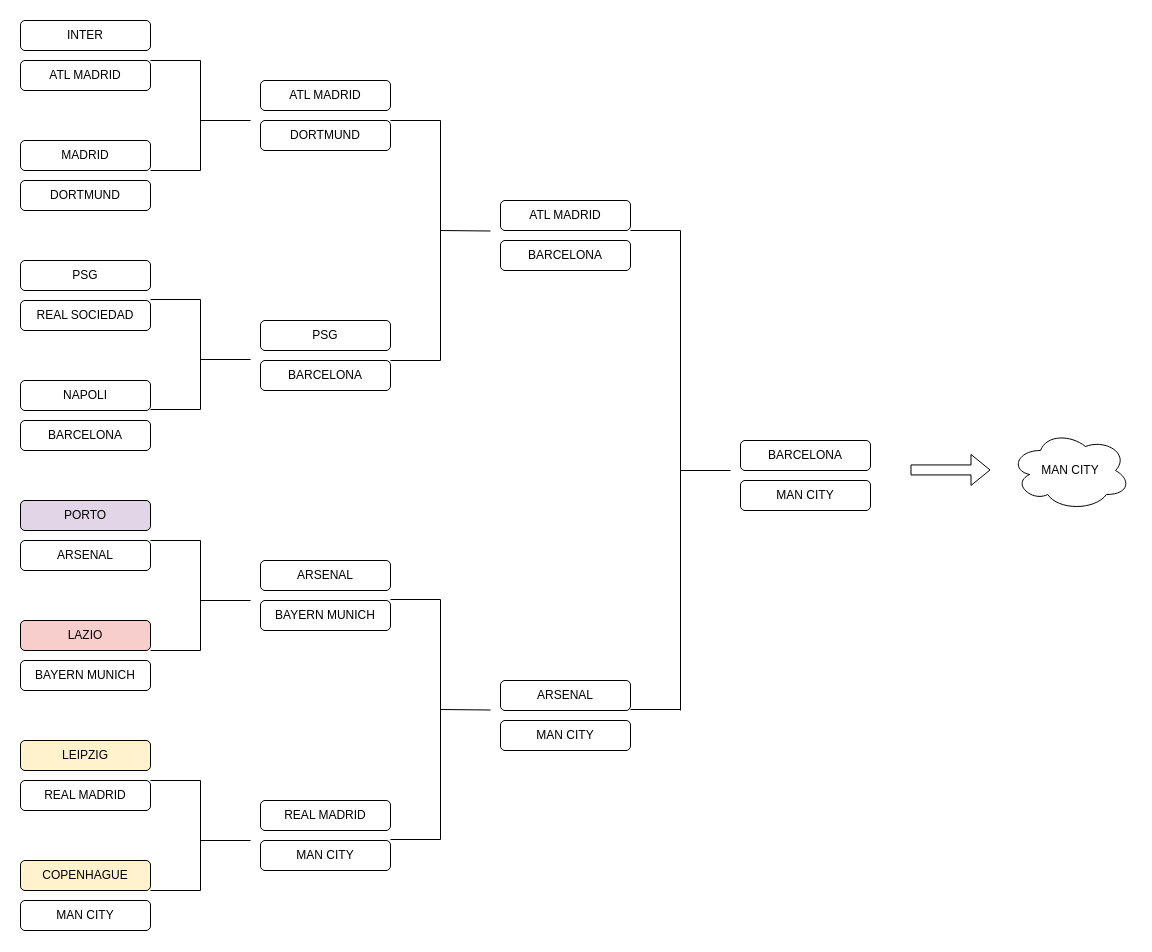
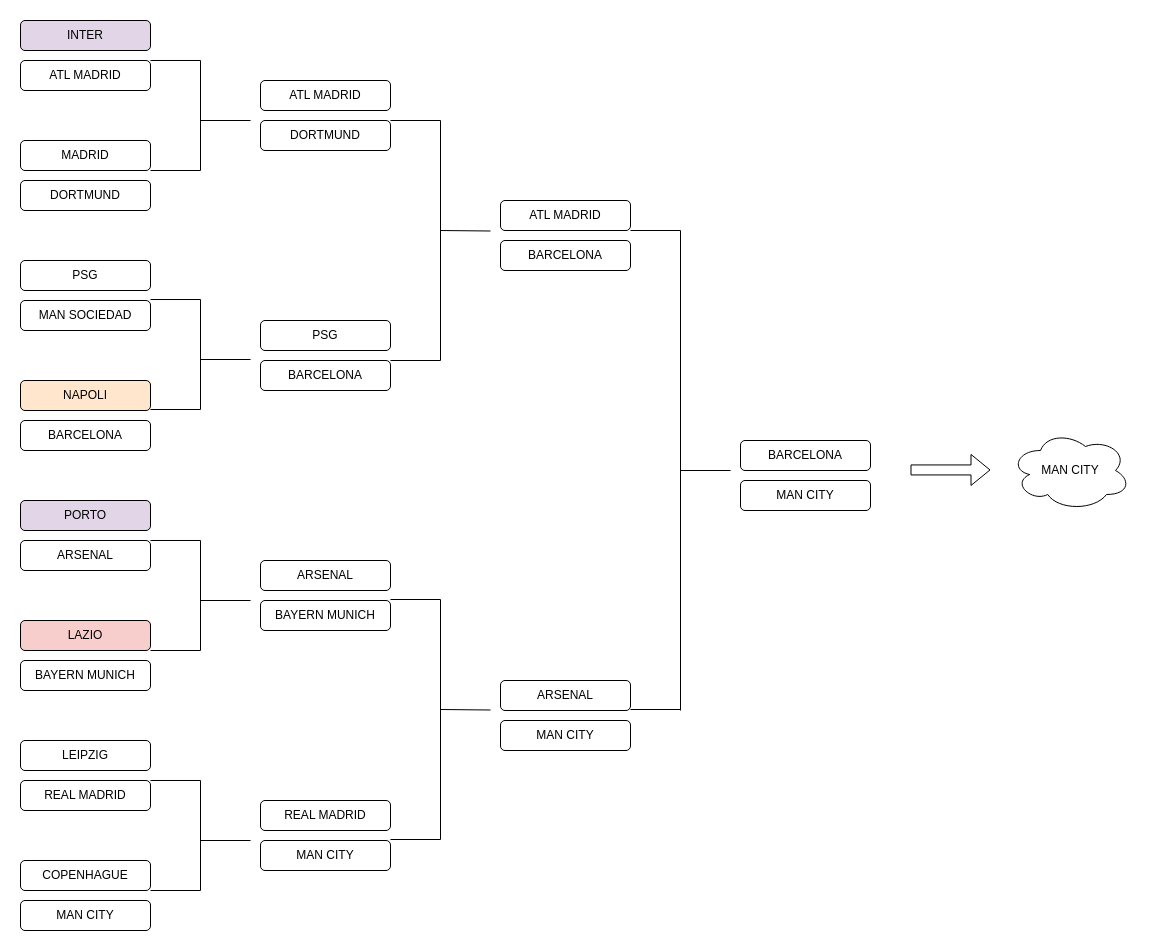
(86, 36) -> (86, 36)
(86, 316) -> (86, 316)
(86, 396) -> (86, 396)
(86, 756) -> (86, 756)
(86, 876) -> (86, 876)
